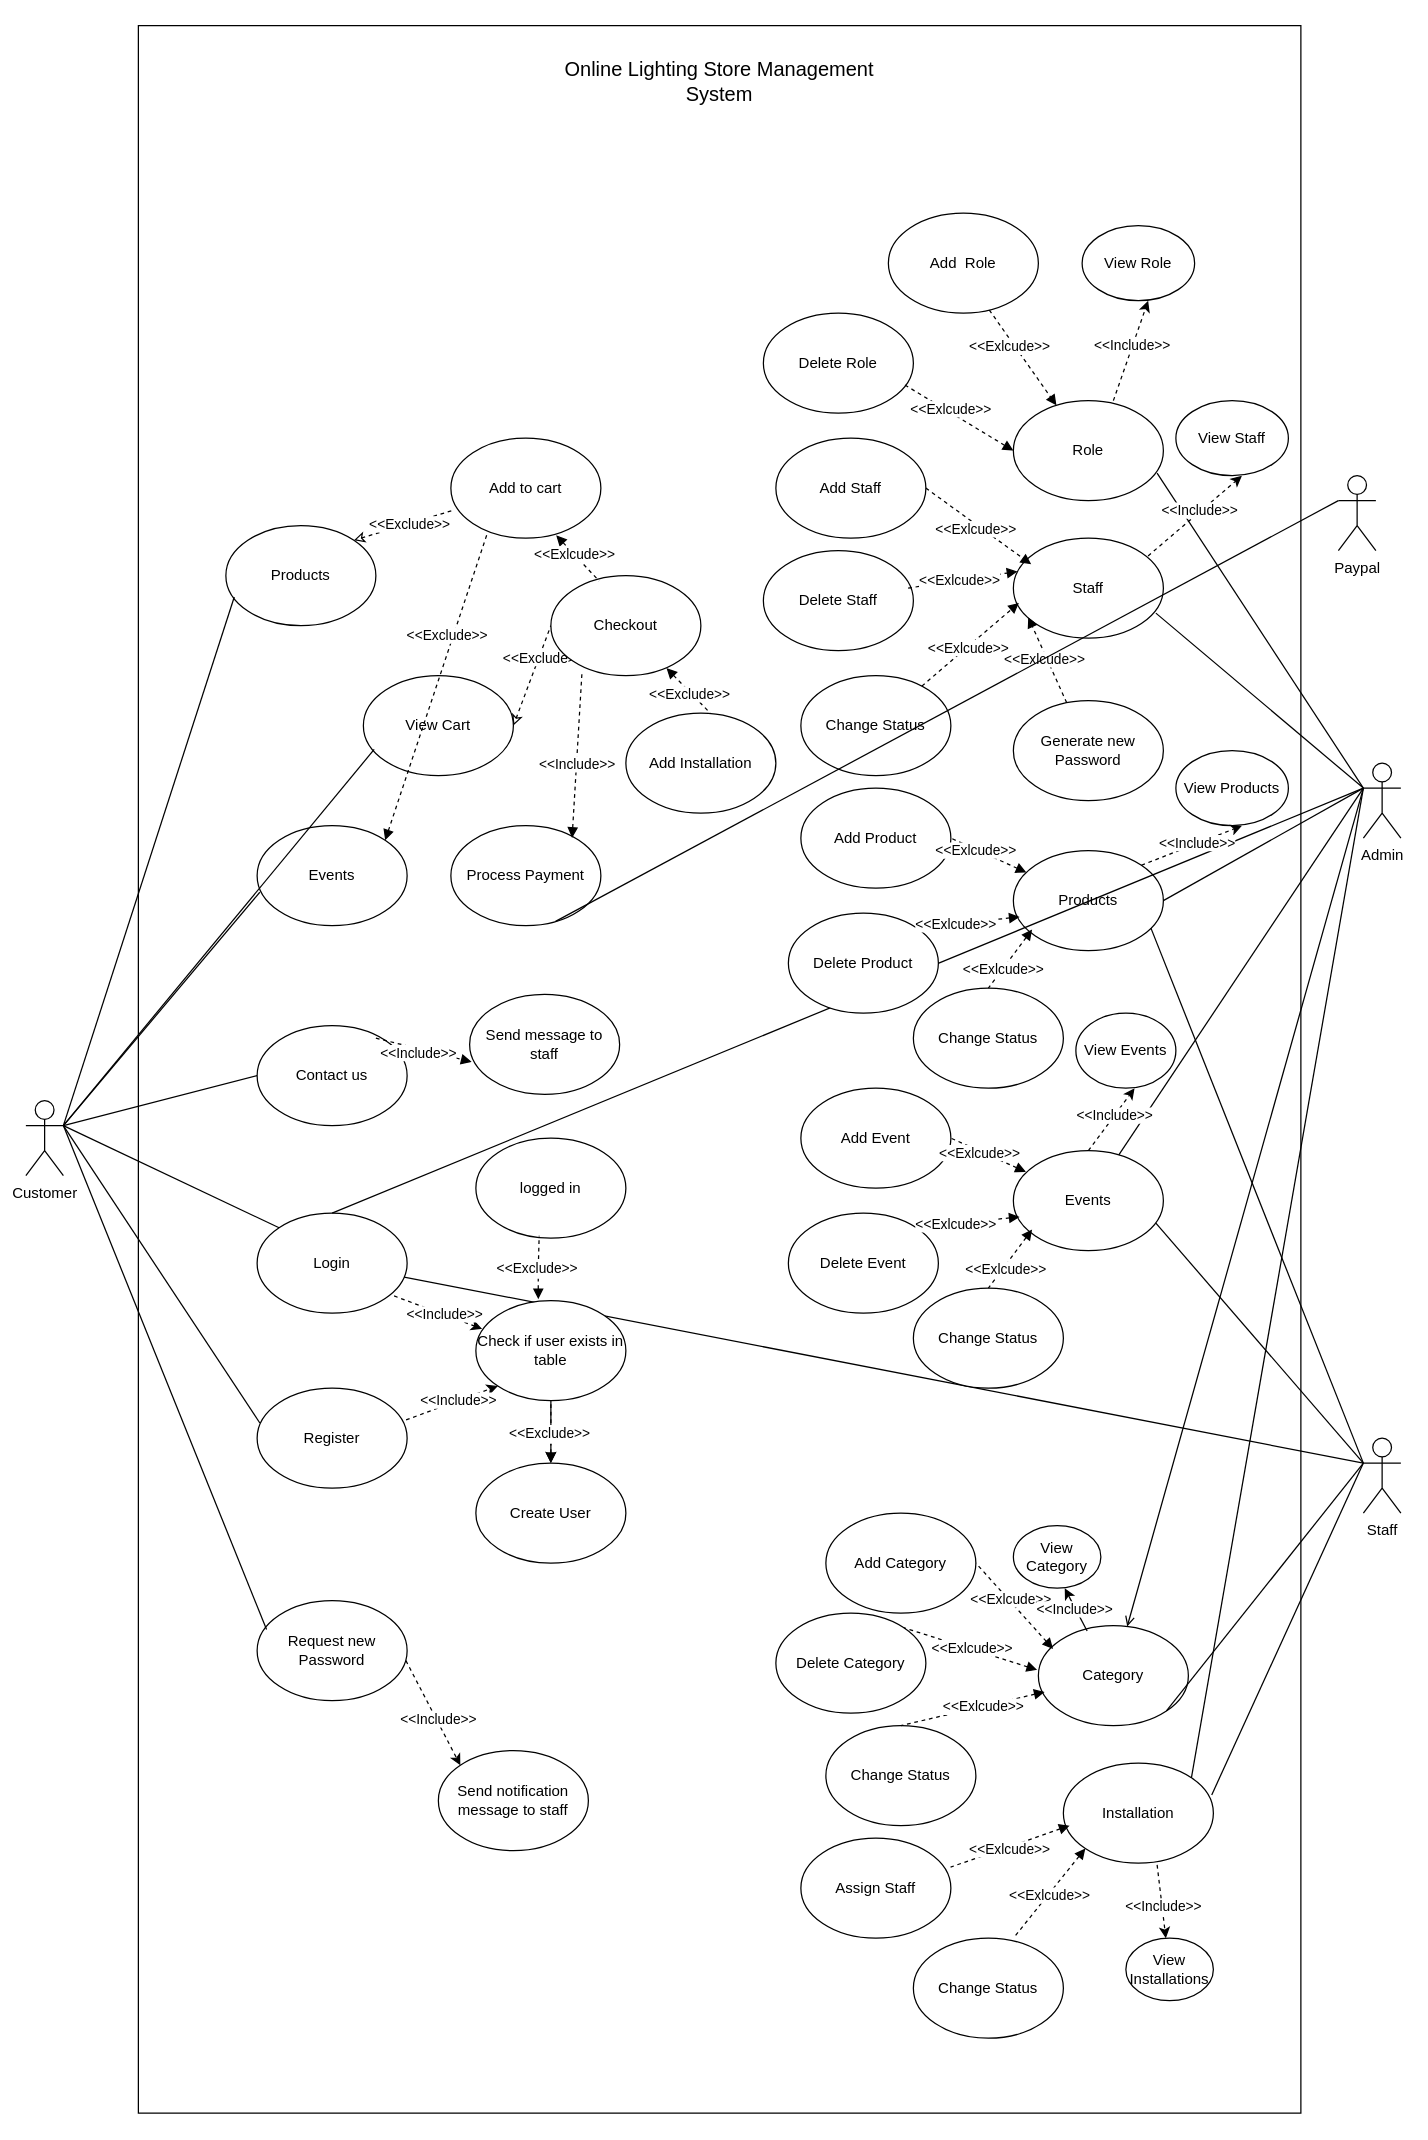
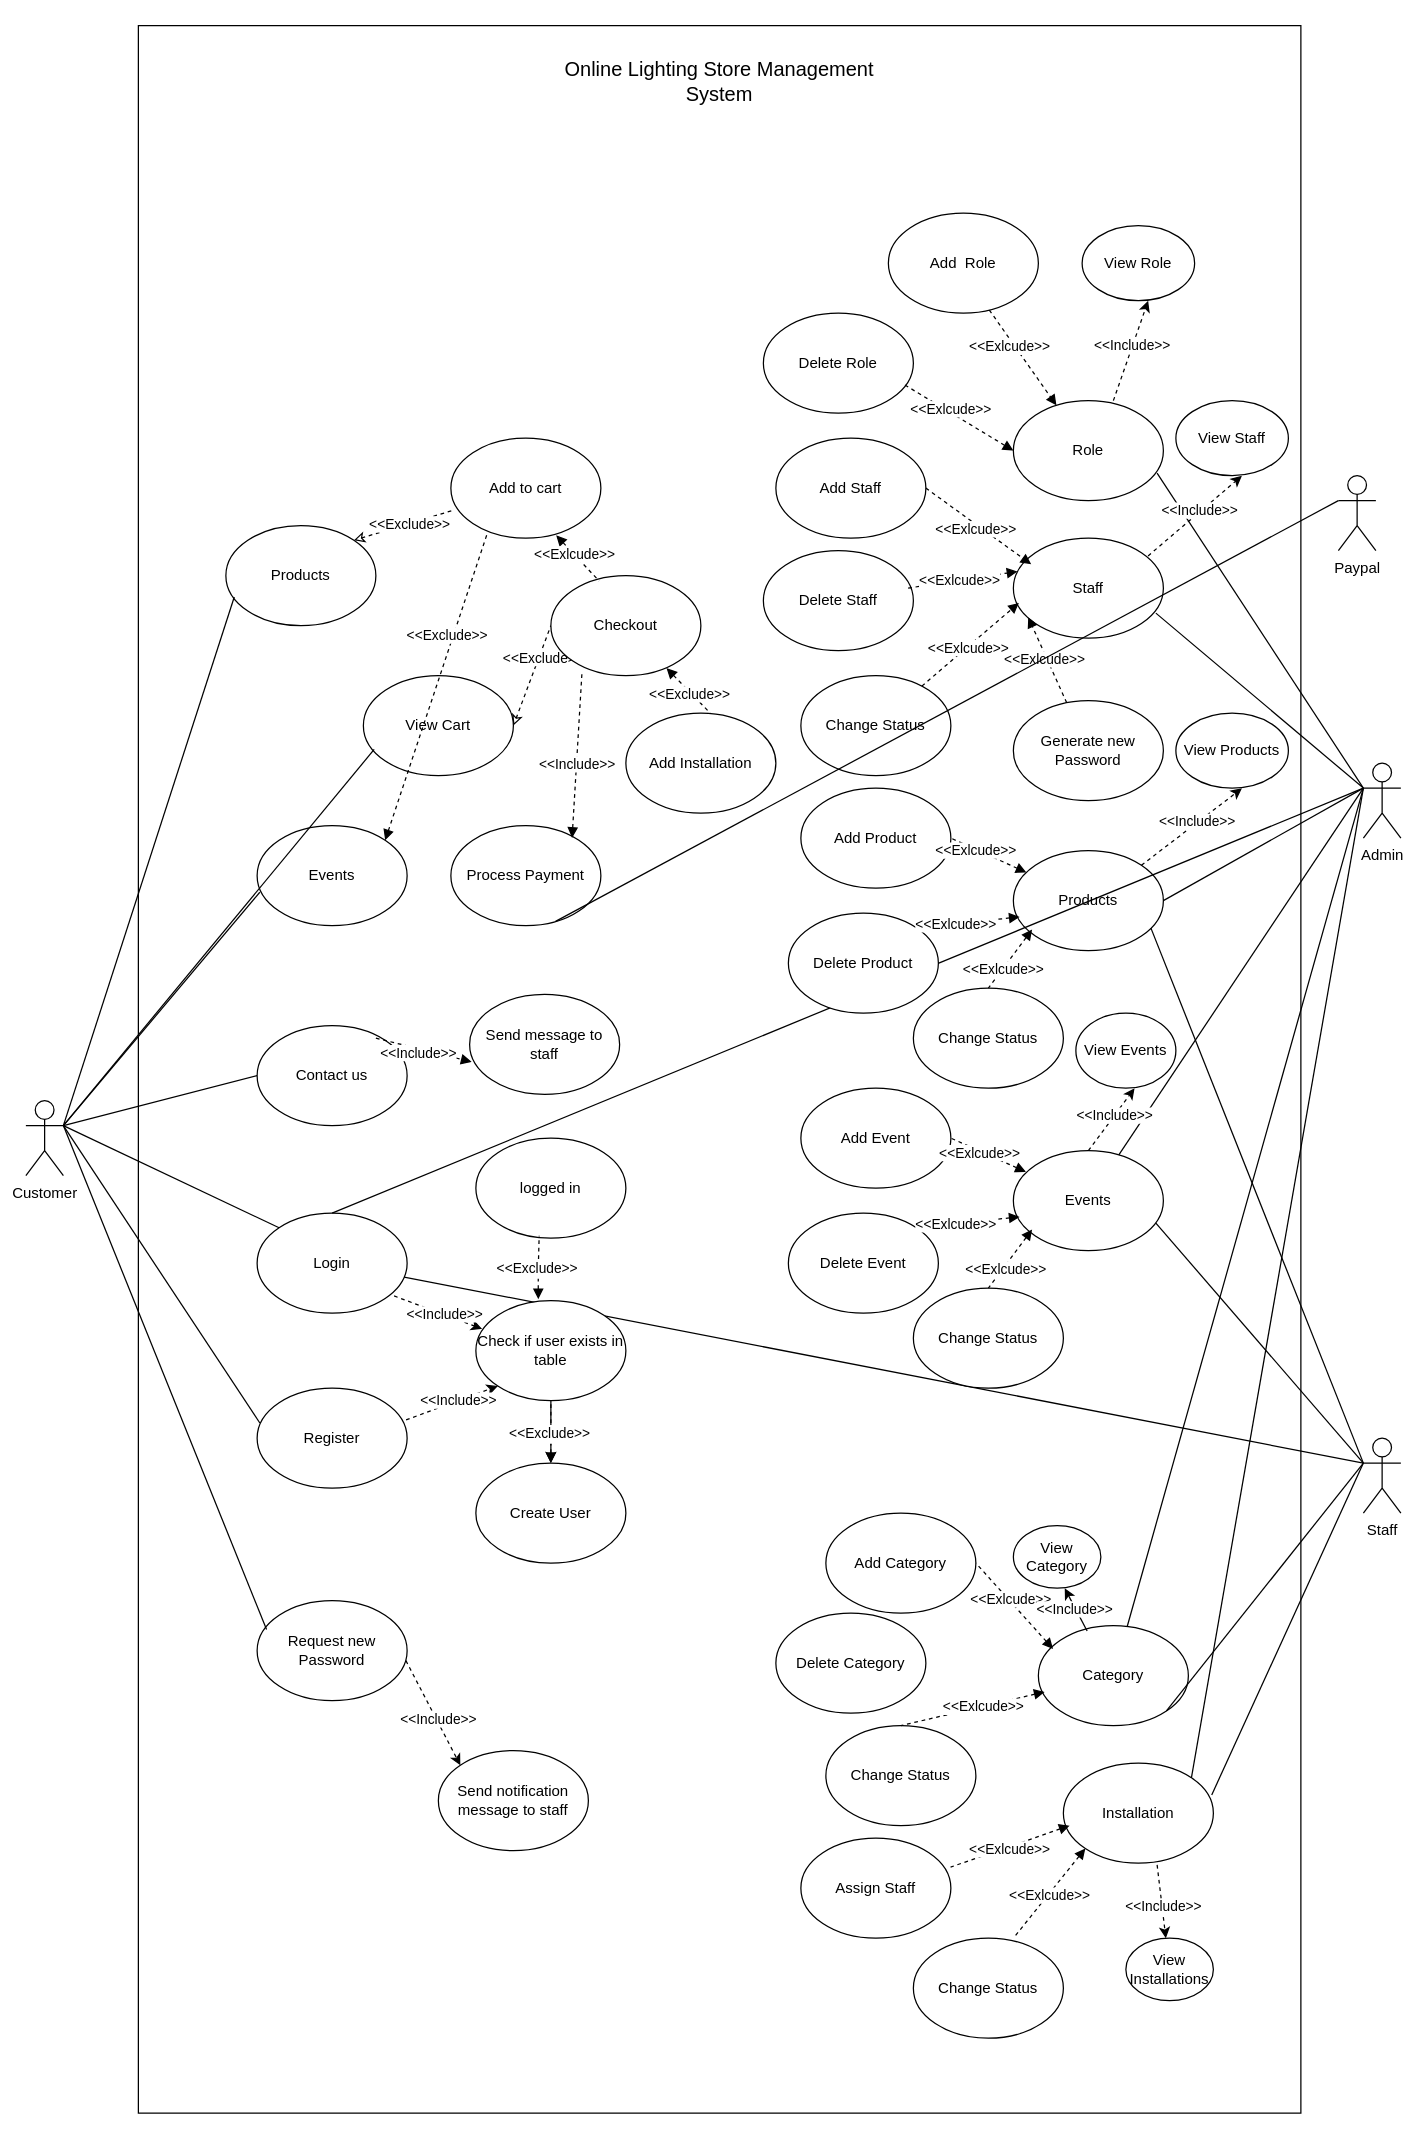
(1232, 788) -> (1232, 751)
(1129, 1620) -> (1129, 1621)
(968, 1648) -> none
